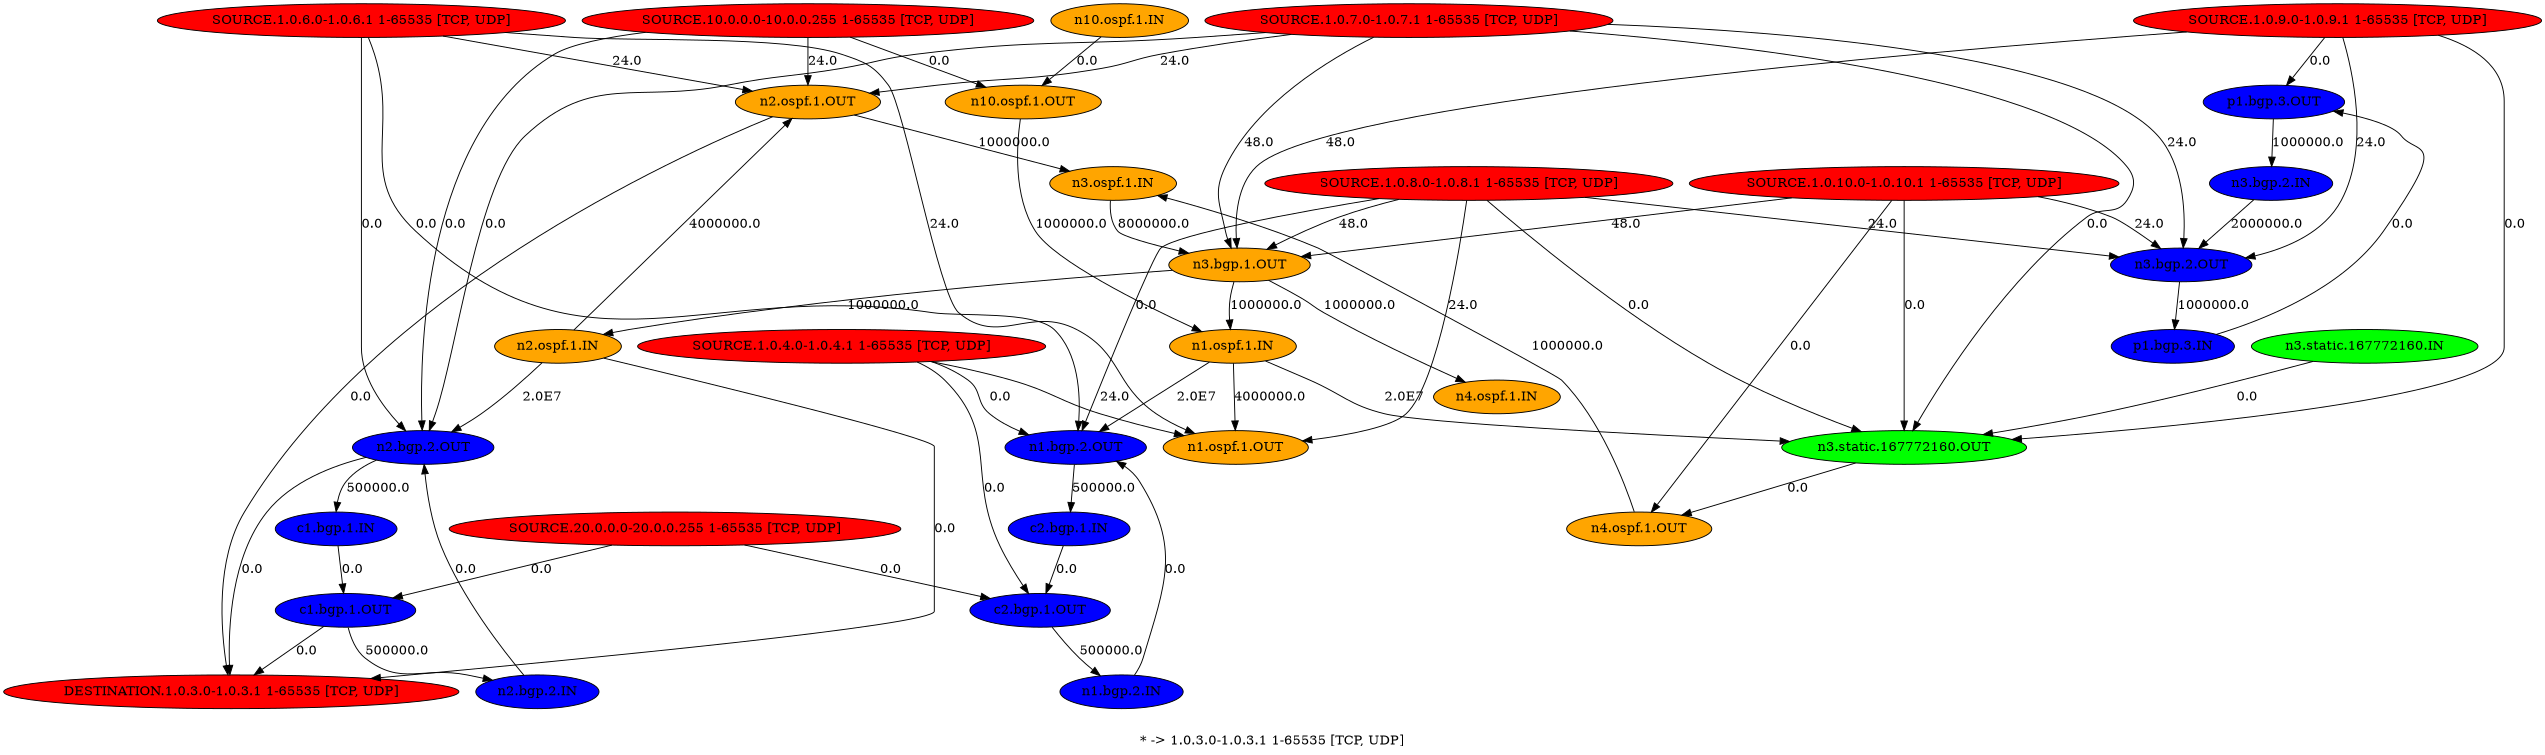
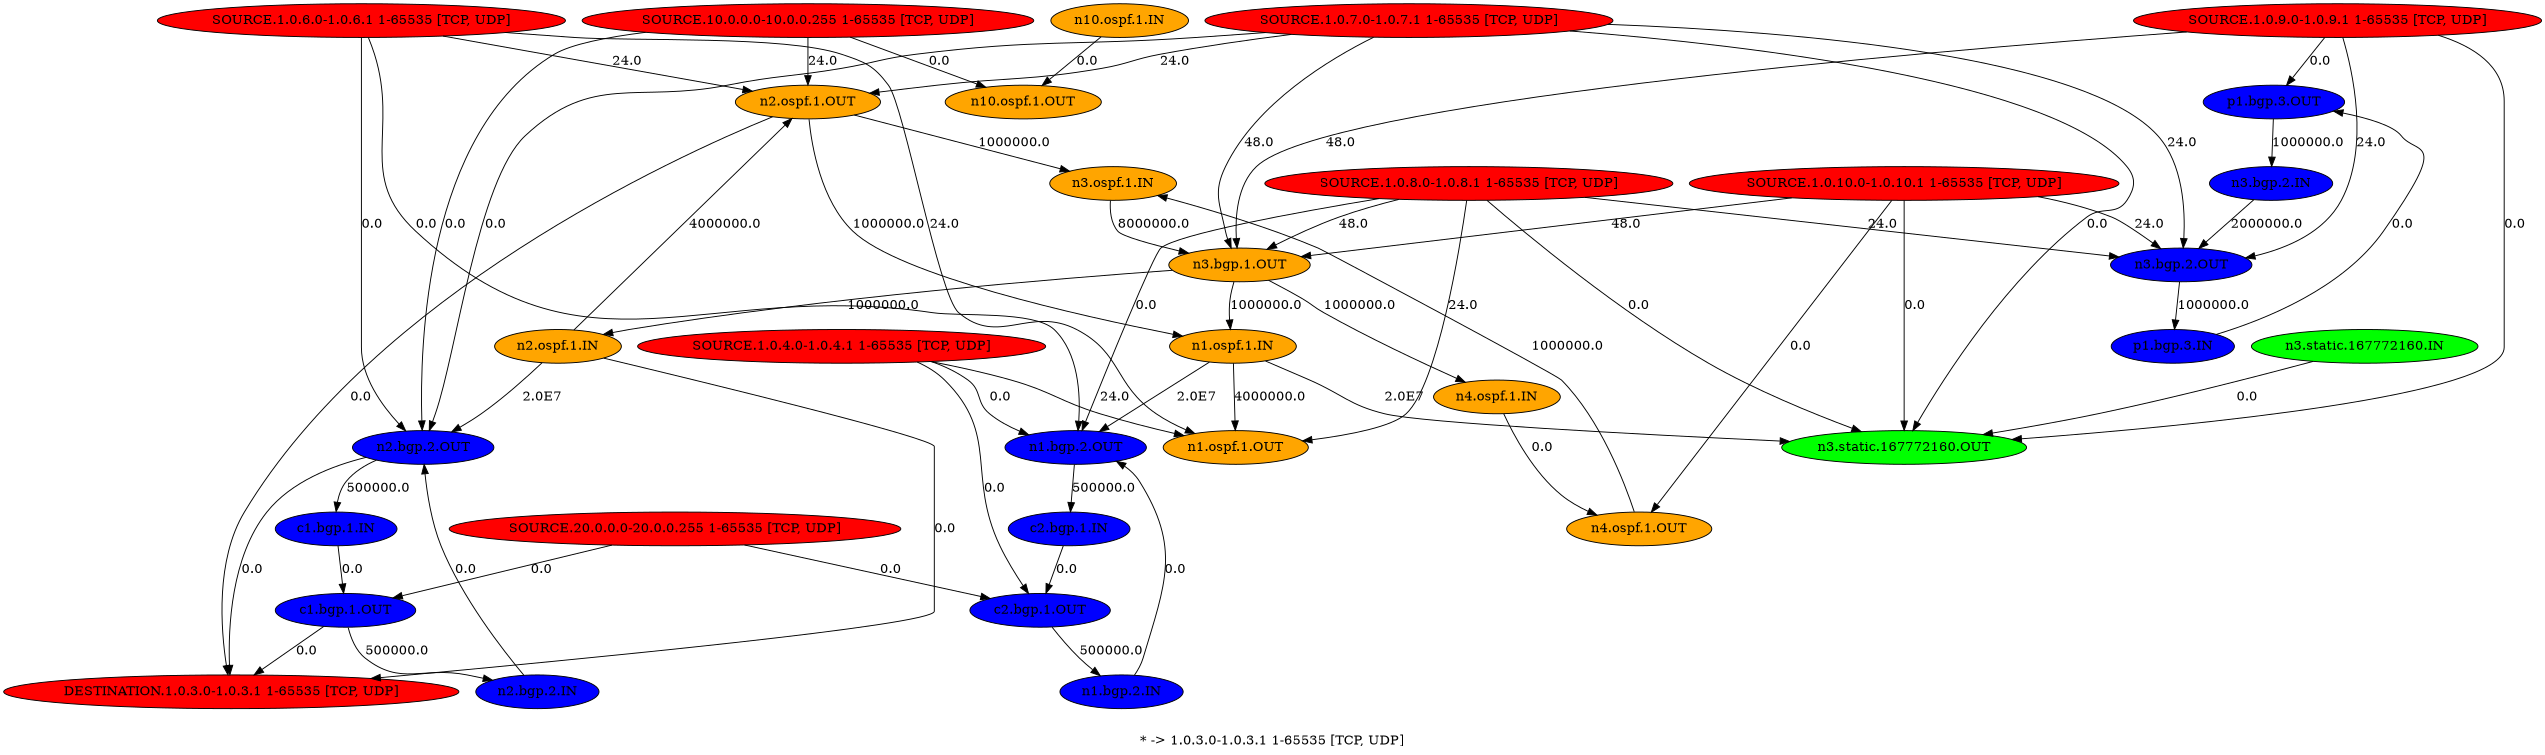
(1061, 255) -> (949, 278)
(1773, 488) -> (1538, 470)
